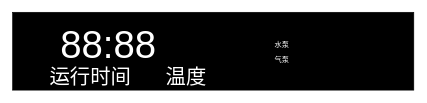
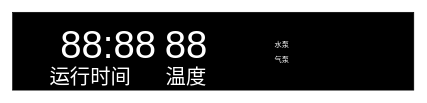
none -> (186, 45)
